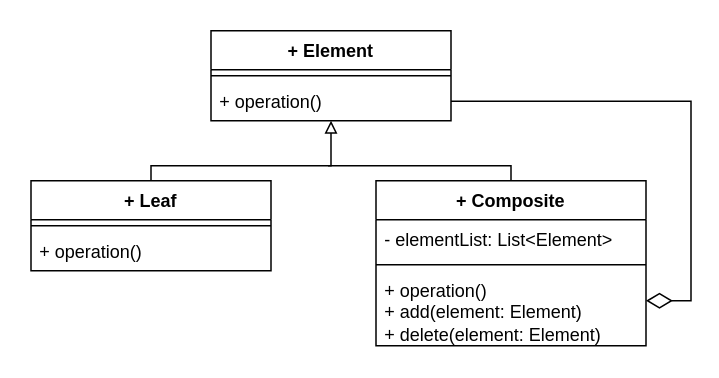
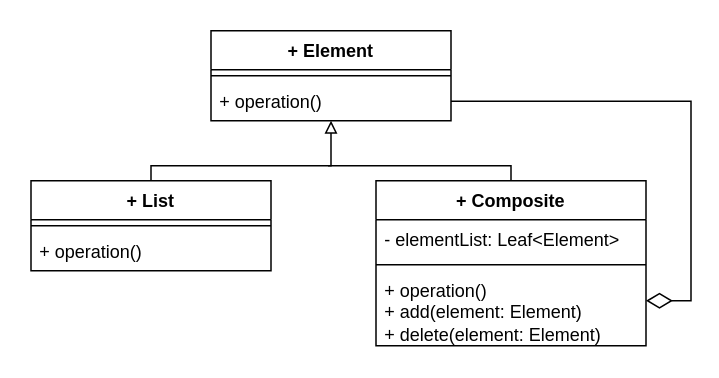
(151, 202) -> (151, 202)
(509, 241) -> (512, 241)
